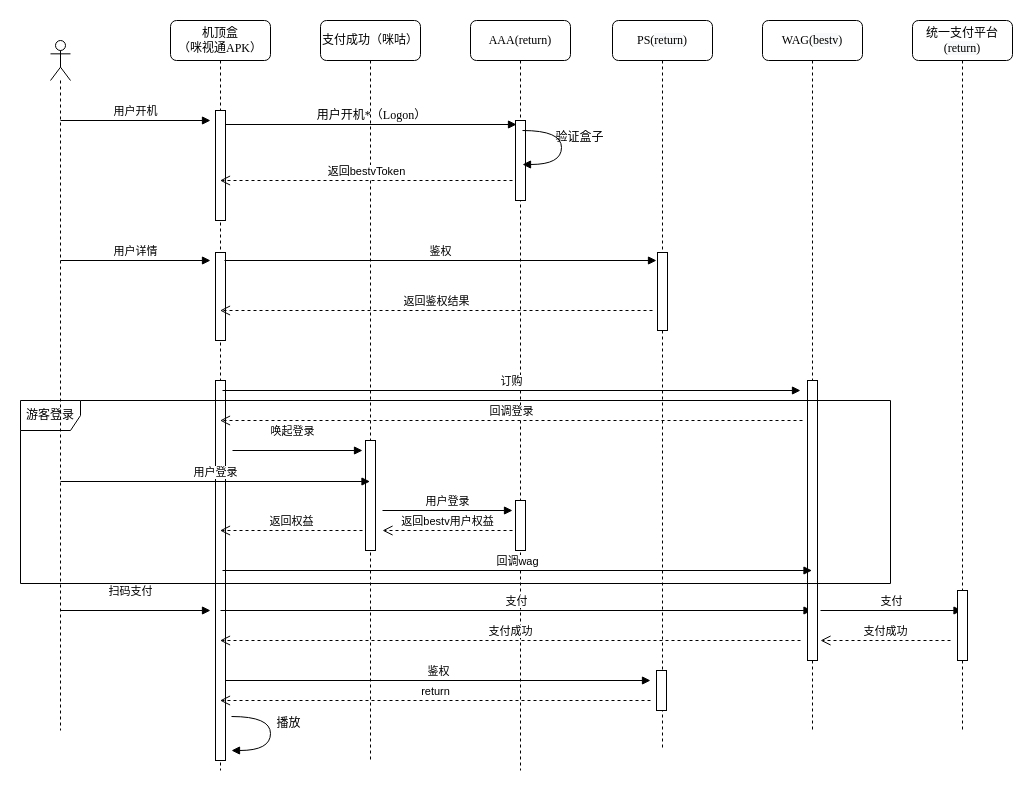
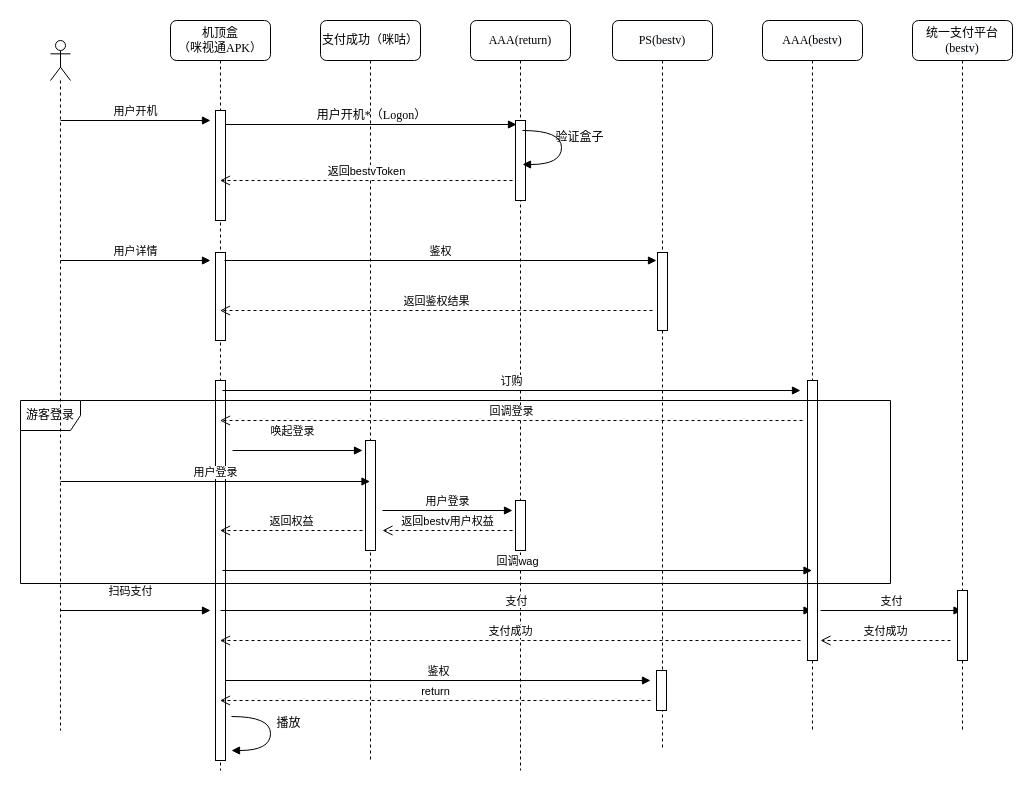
(663, 41) -> (663, 41)
(813, 41) -> (813, 41)
(963, 41) -> (963, 41)
